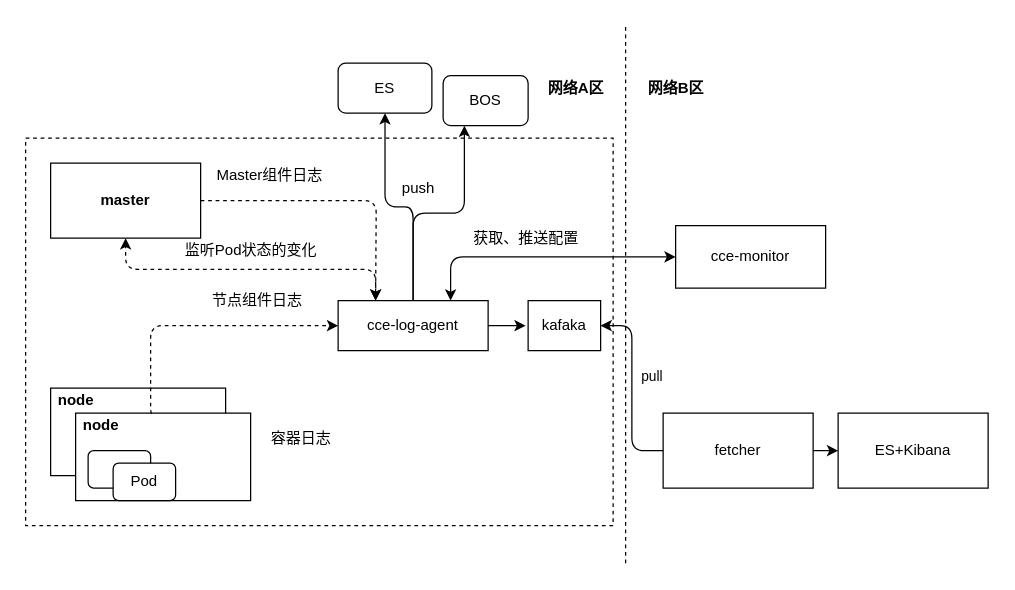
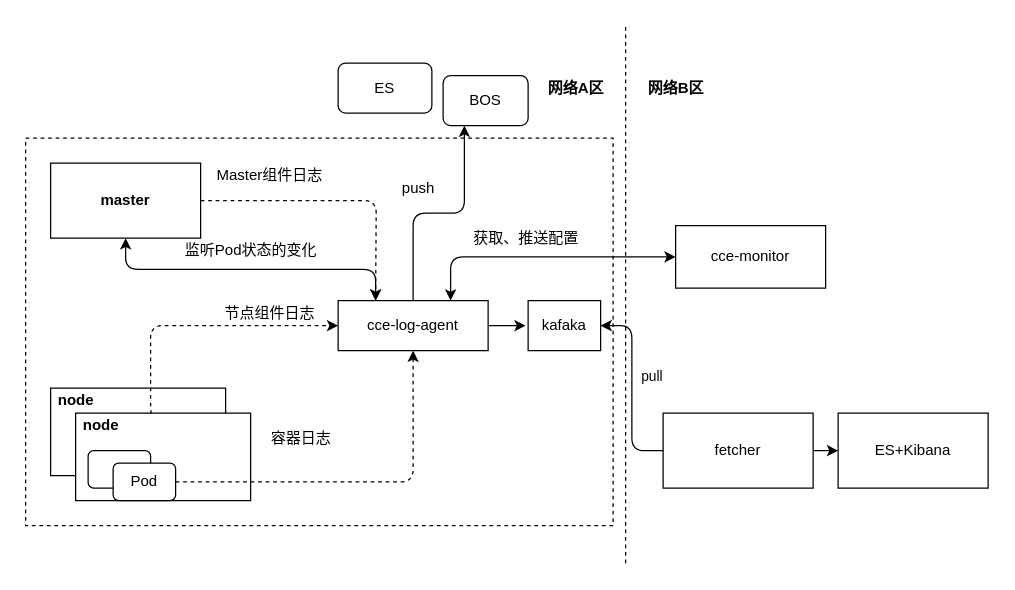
(385, 172) -> none
(242, 269) -> (242, 269)
(257, 301) -> (269, 313)
none -> (350, 482)
